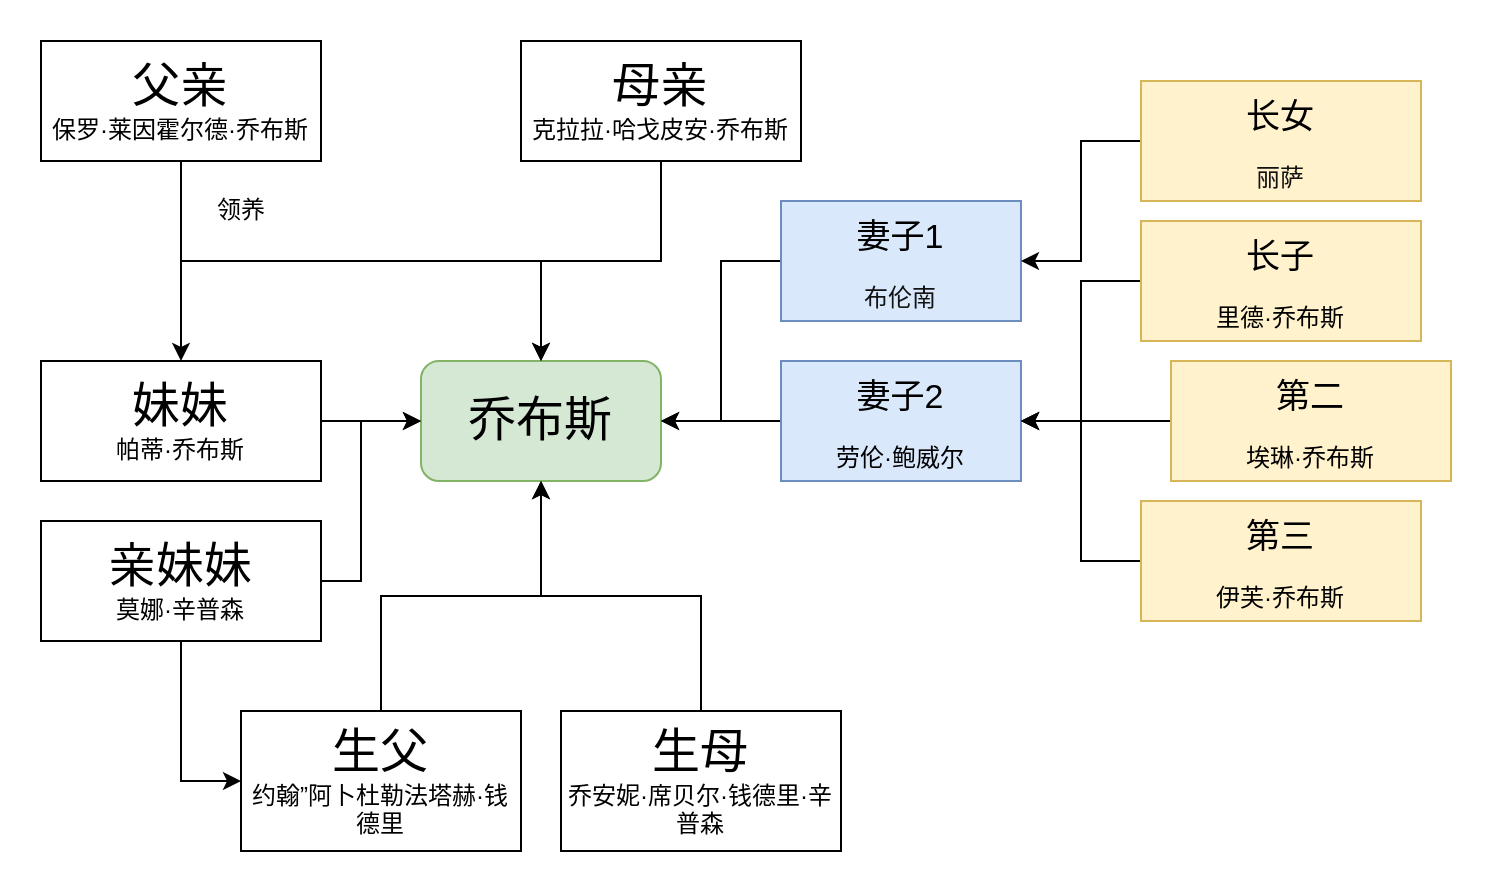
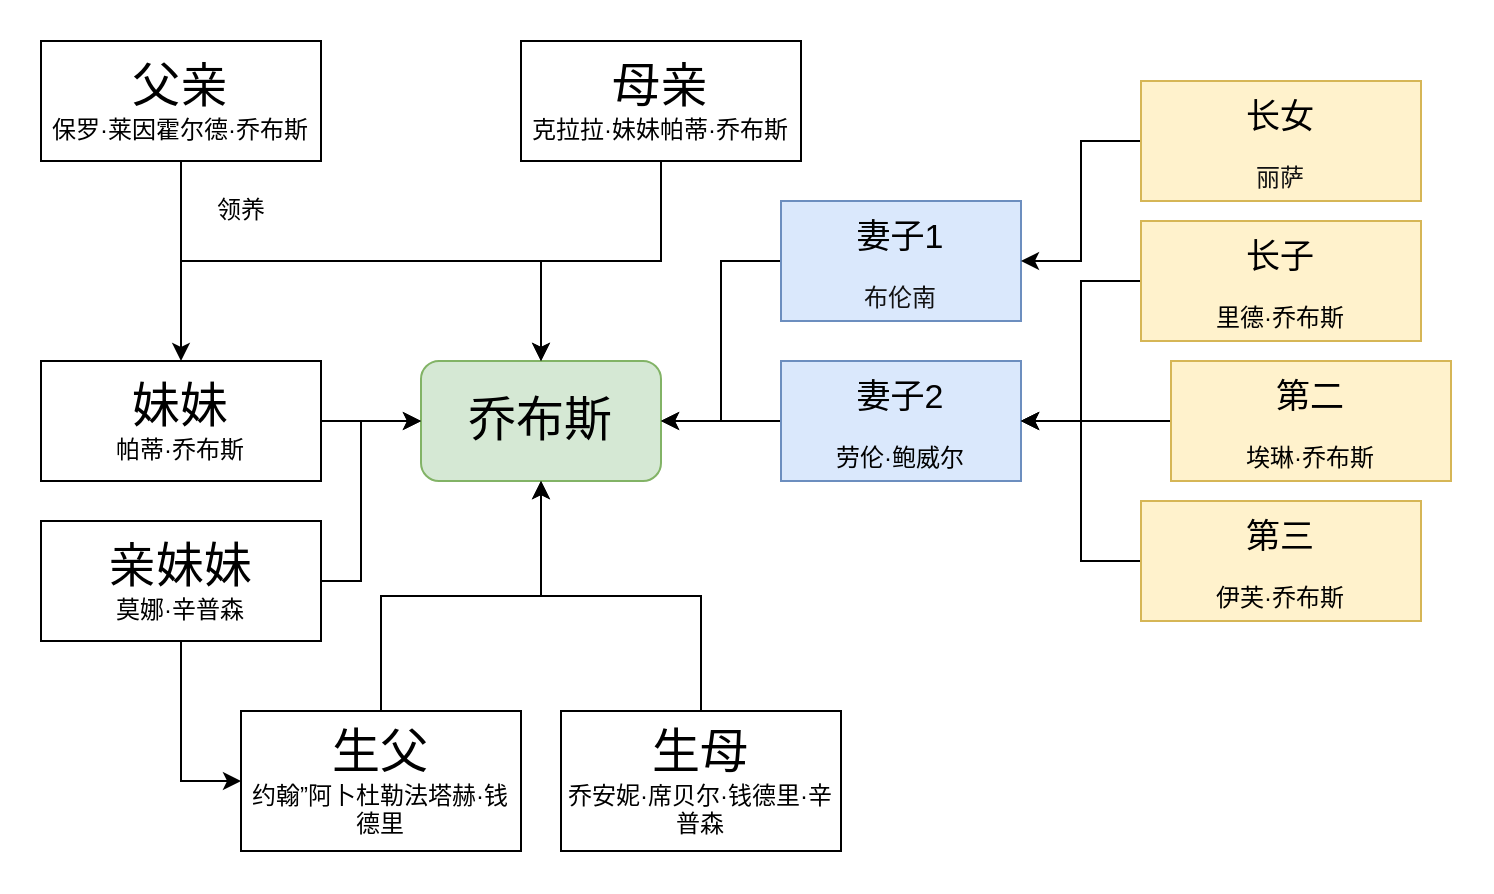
(661, 101) -> (661, 101)
